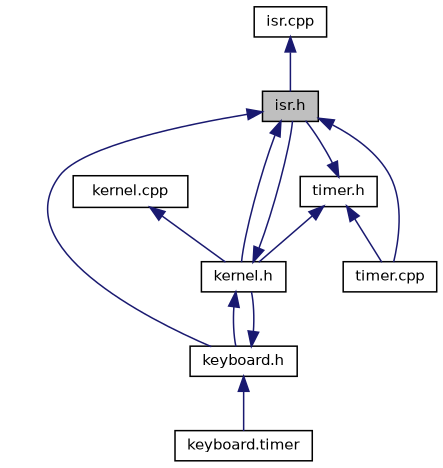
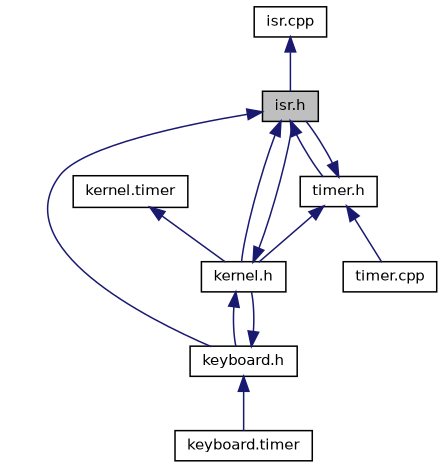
(392, 181) -> (309, 156)
(131, 192) -> (131, 192)
